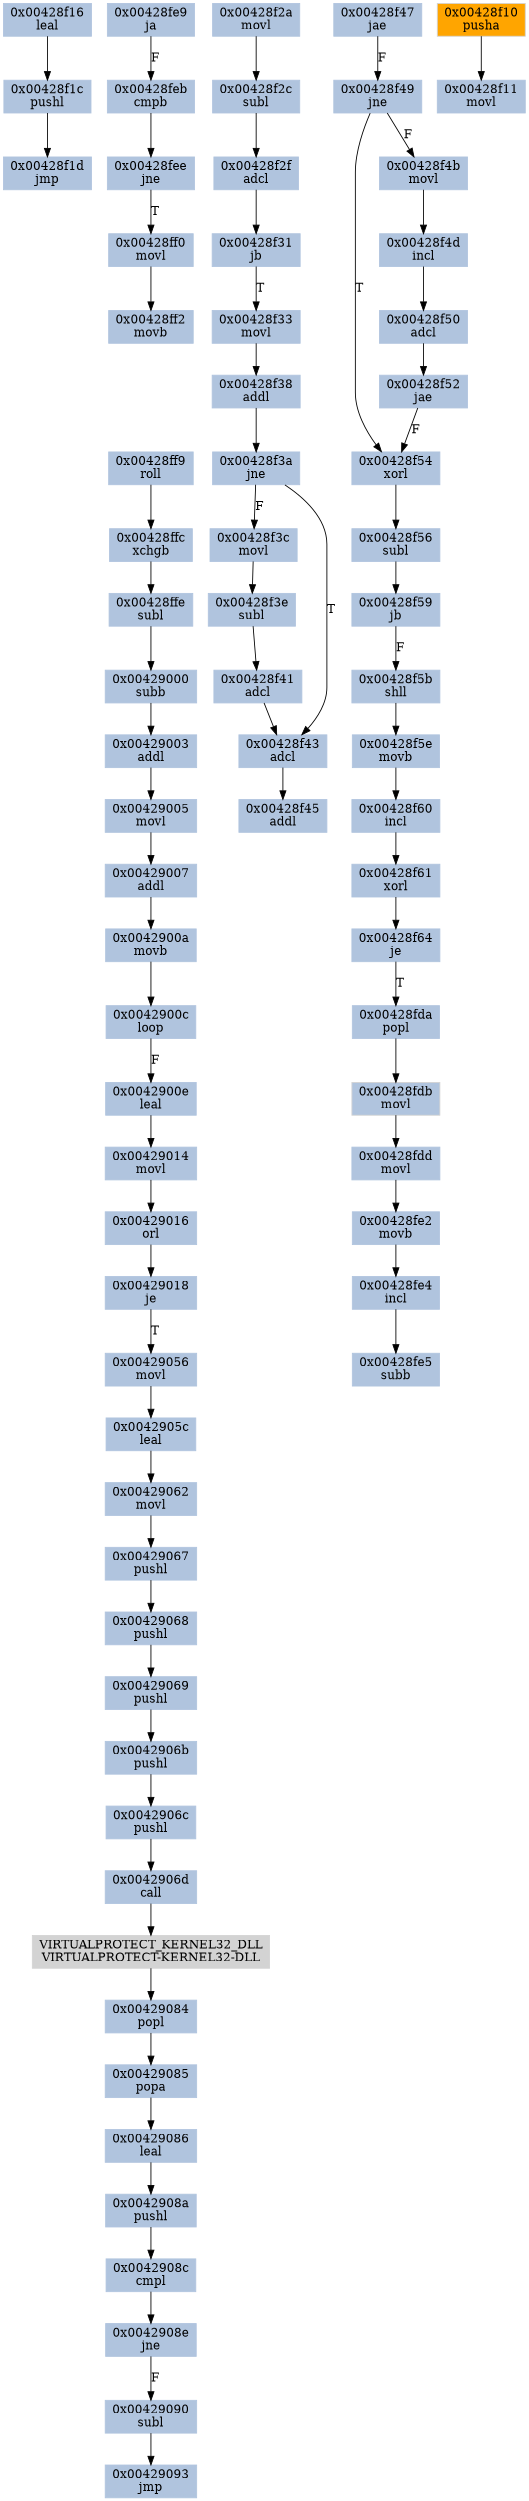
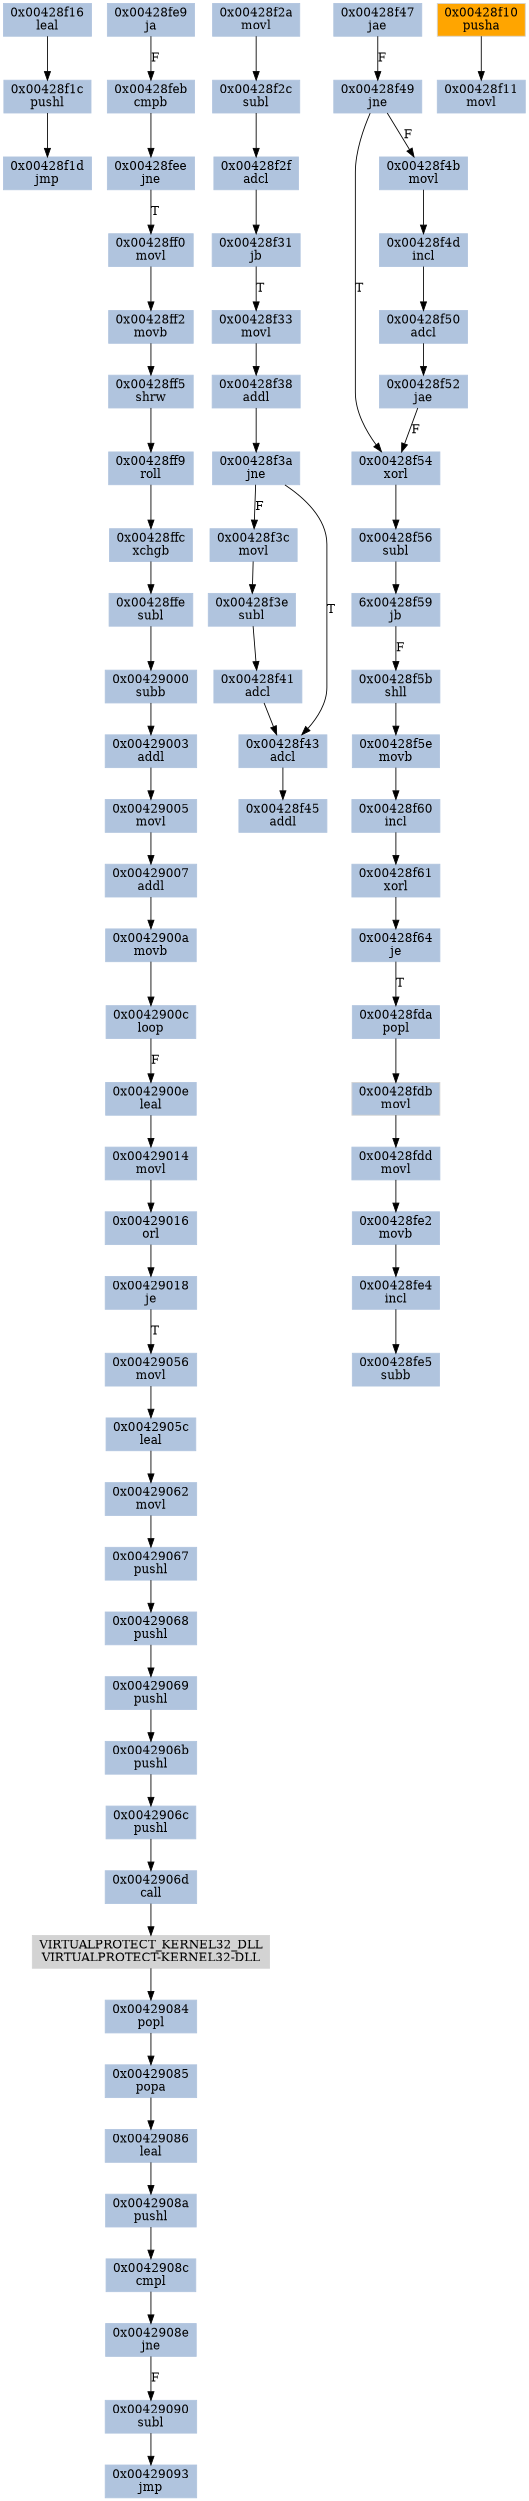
none -> (151, 392)
(396, 610) -> (396, 610)
